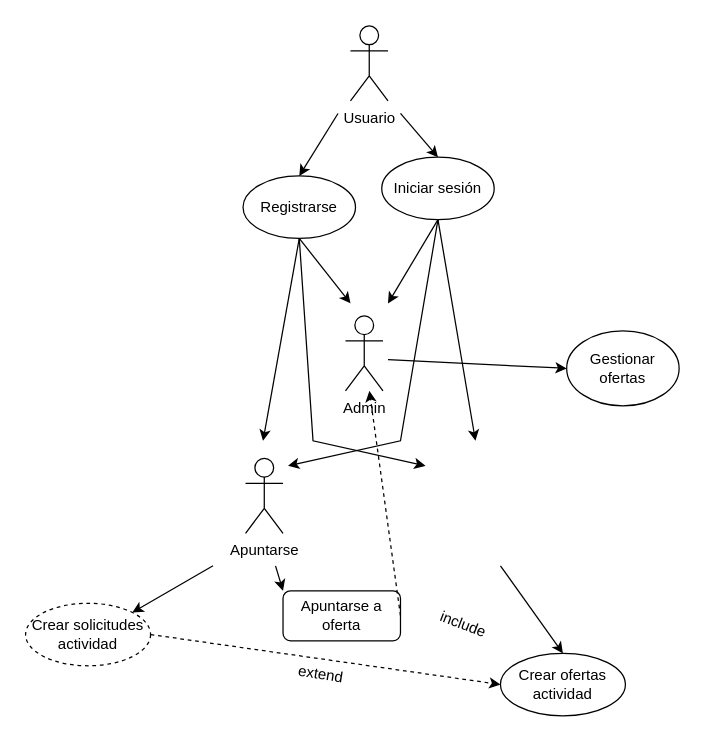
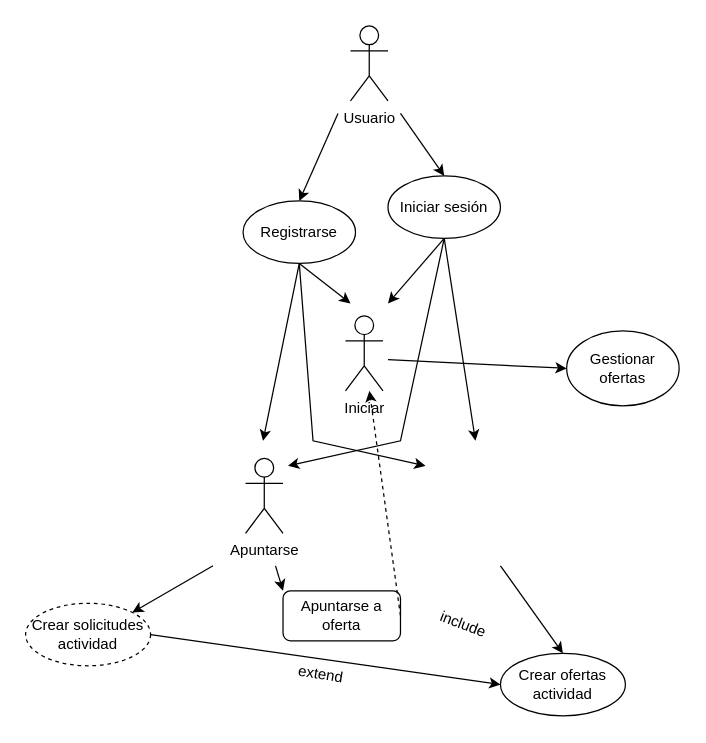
(438, 188) -> (444, 207)
(299, 207) -> (299, 232)
(365, 408) -> (365, 408)
(322, 659) -> (322, 659)
